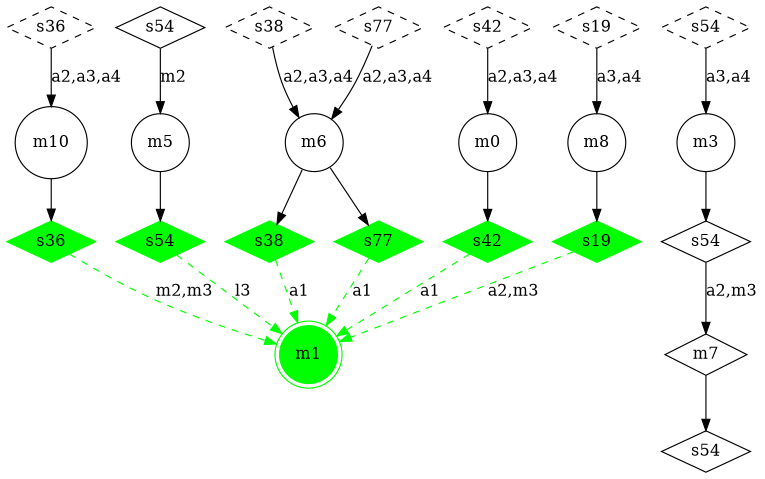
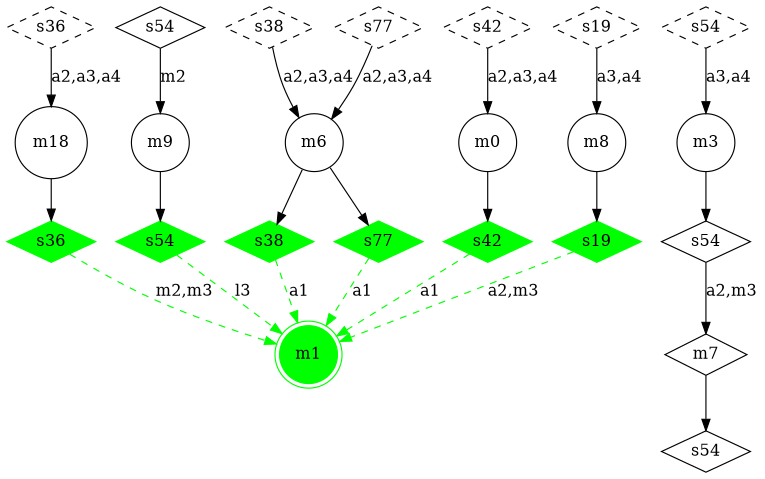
(51, 143) -> (51, 143)
(160, 143) -> (160, 143)
